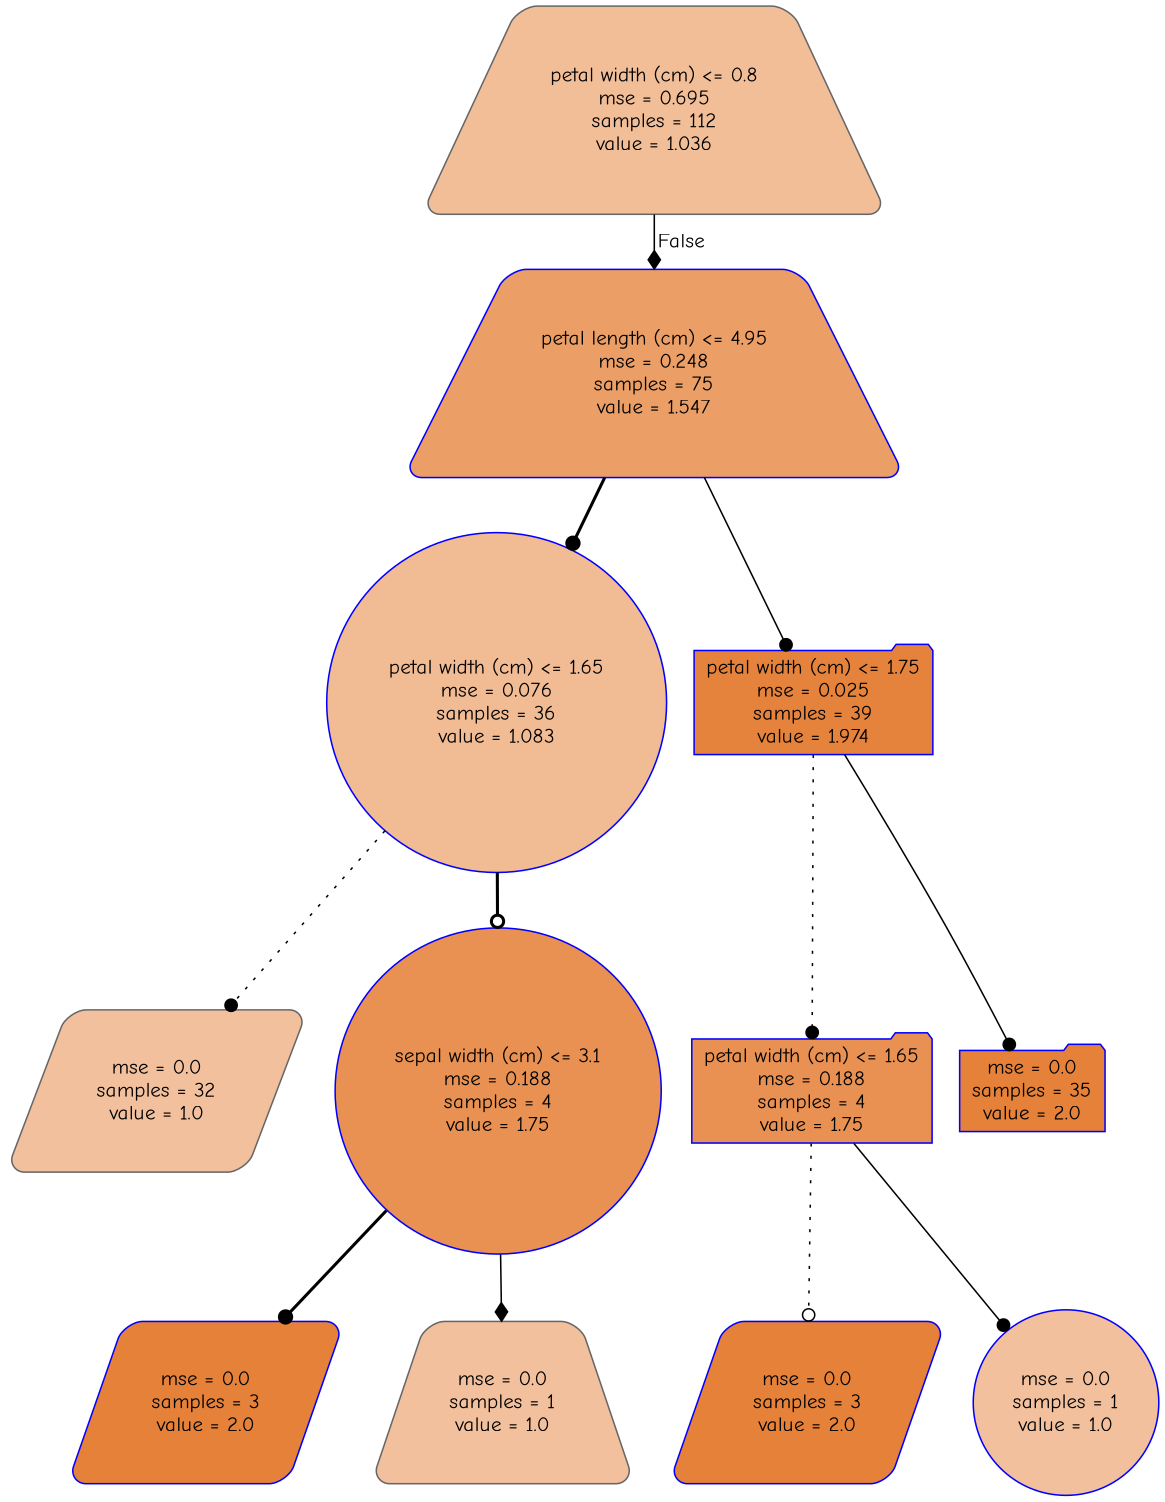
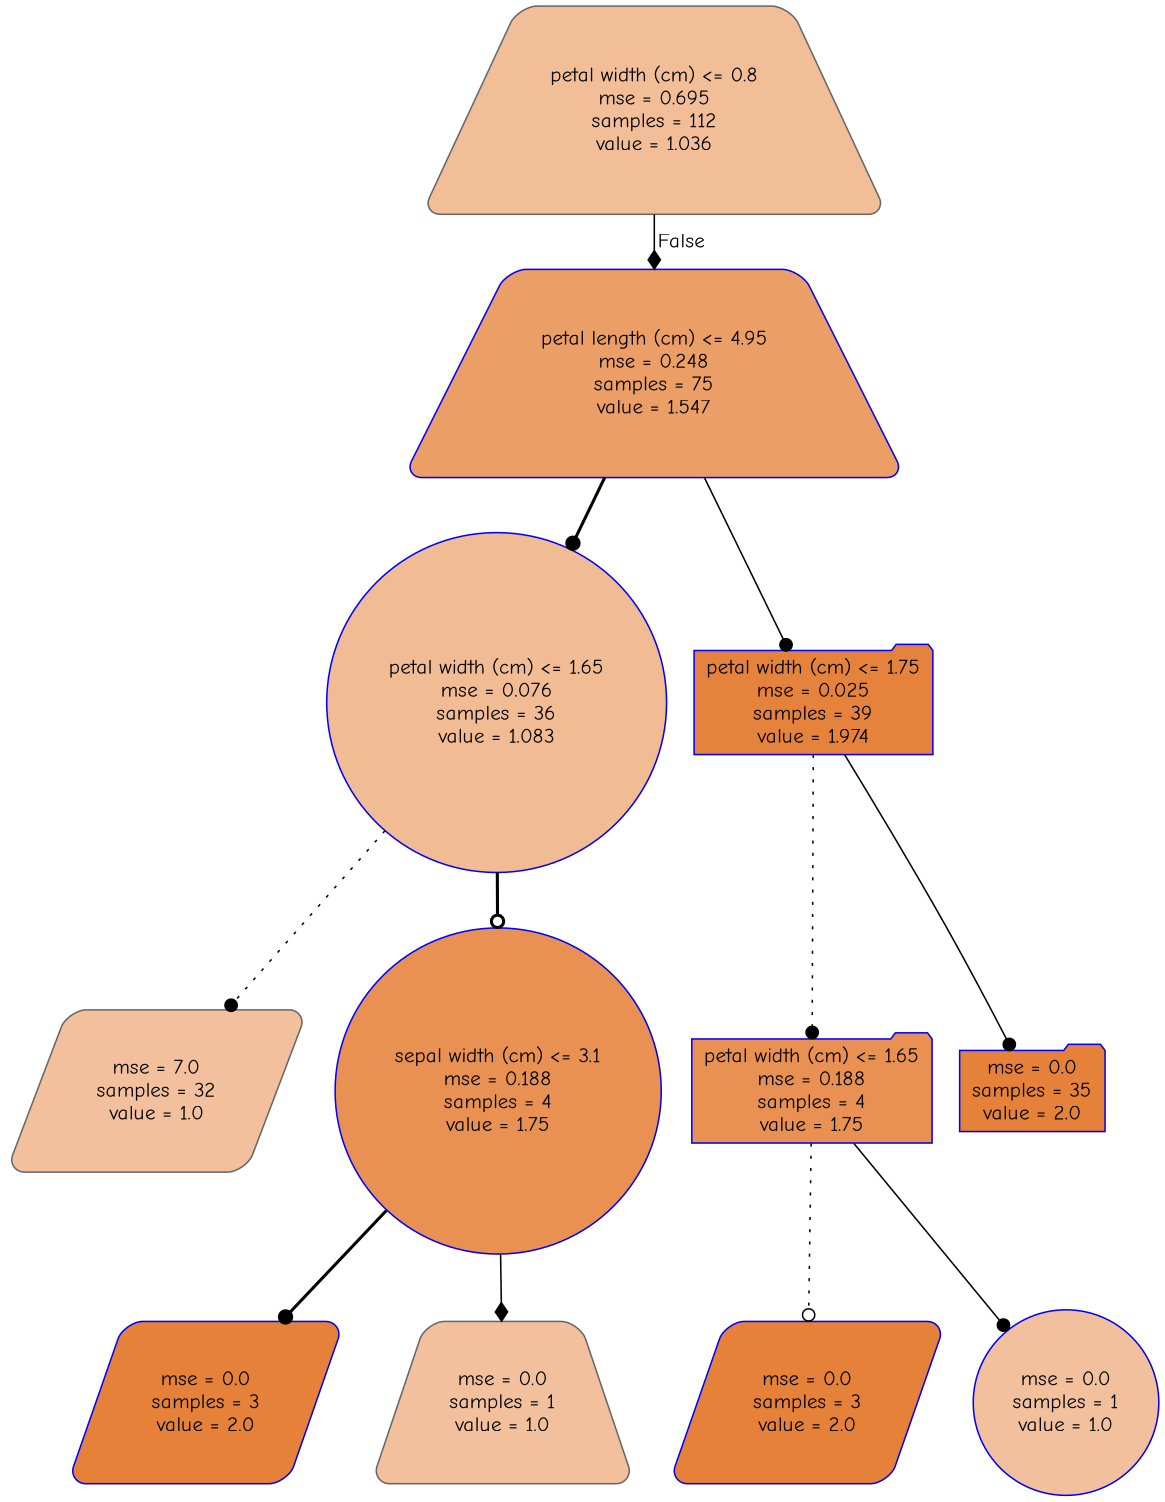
(157, 1091) -> (157, 1091)
